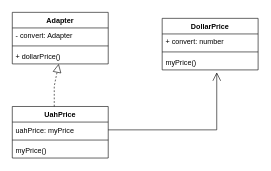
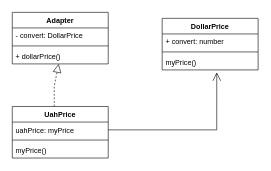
(49, 36) -> (54, 36)
